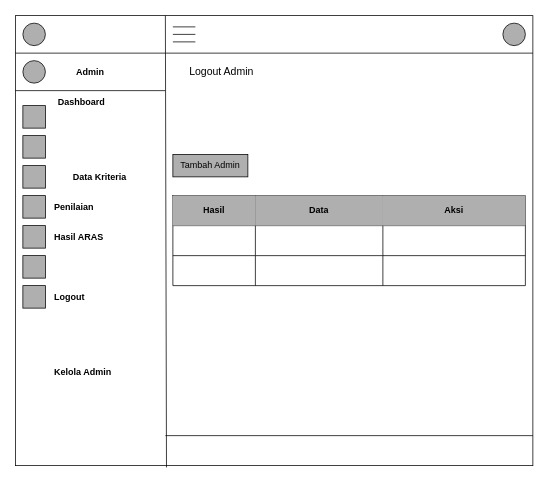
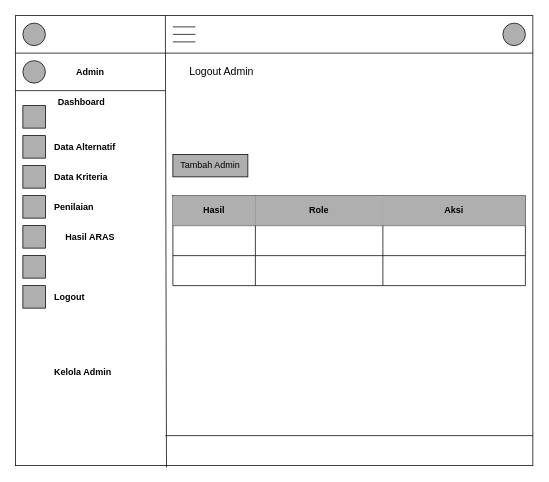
none -> (94, 147)
(113, 177) -> (94, 177)
(319, 210) -> (319, 210)
(94, 237) -> (105, 237)
